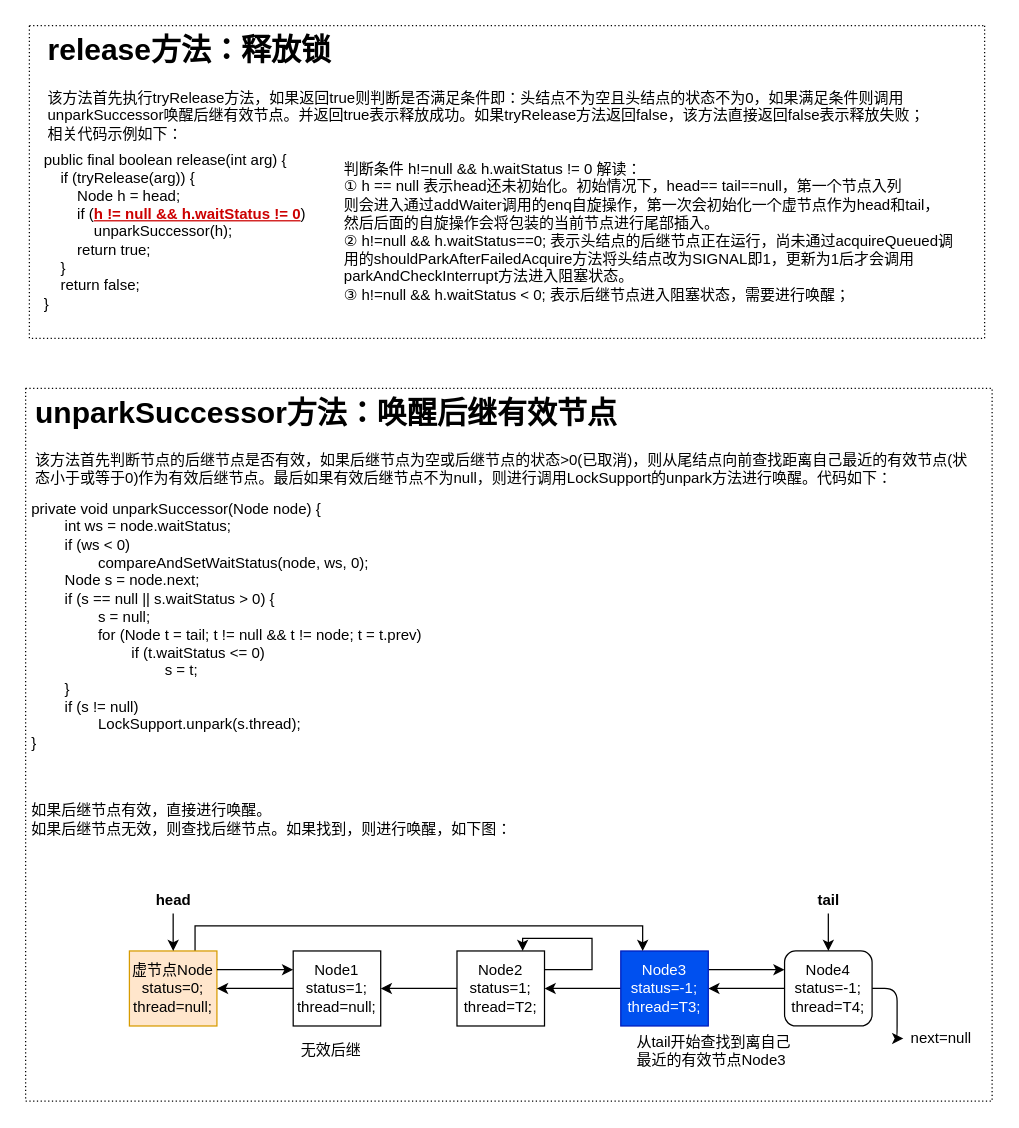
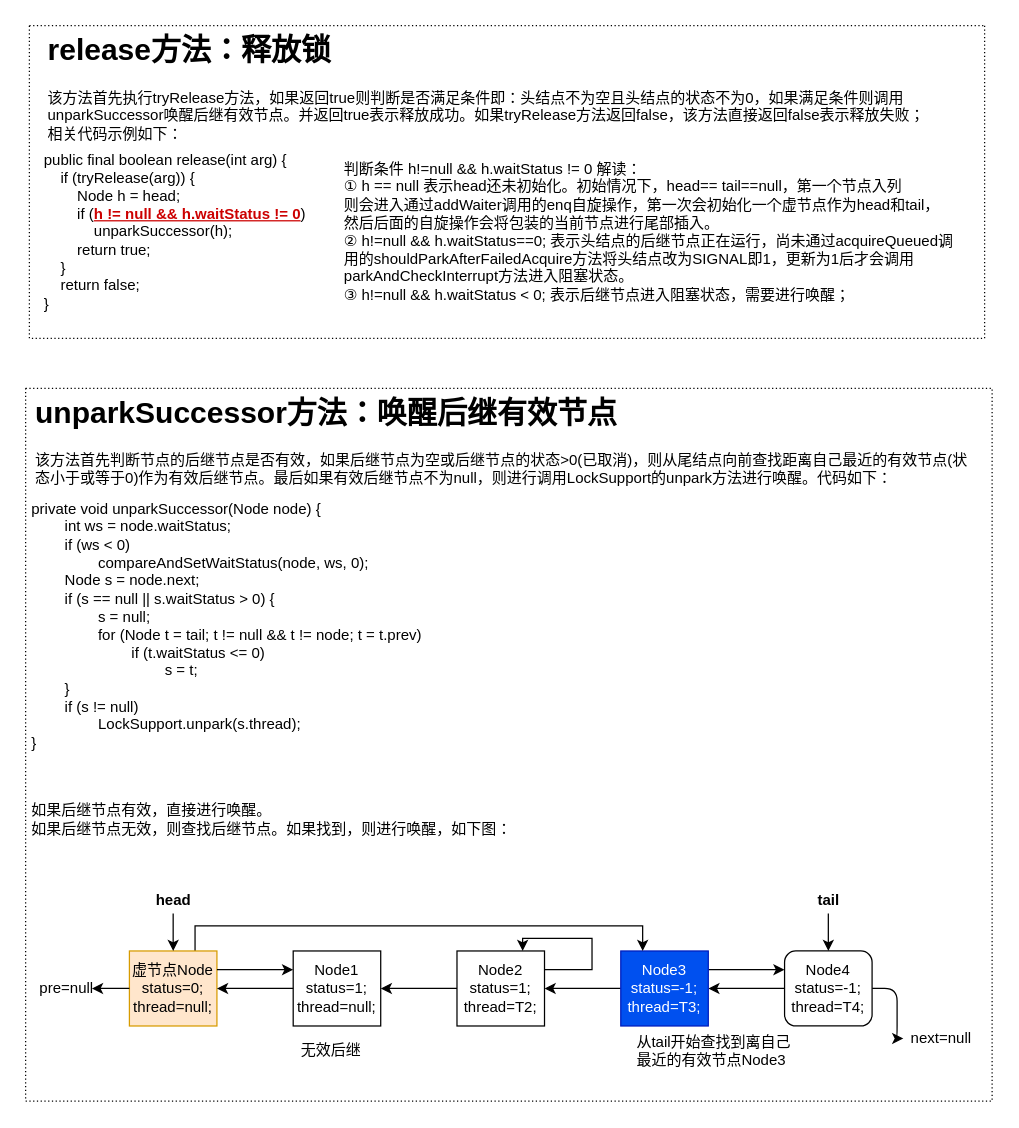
none -> (67, 988)
none -> (110, 988)
